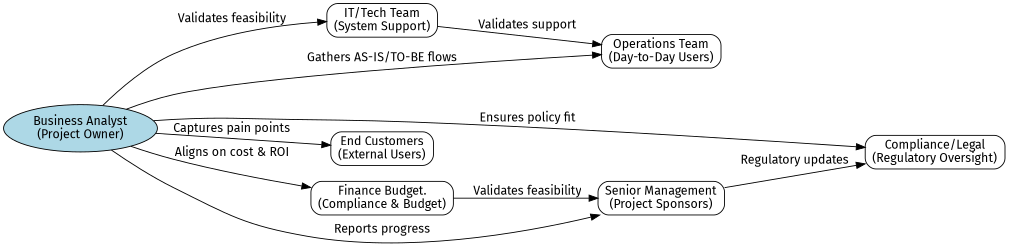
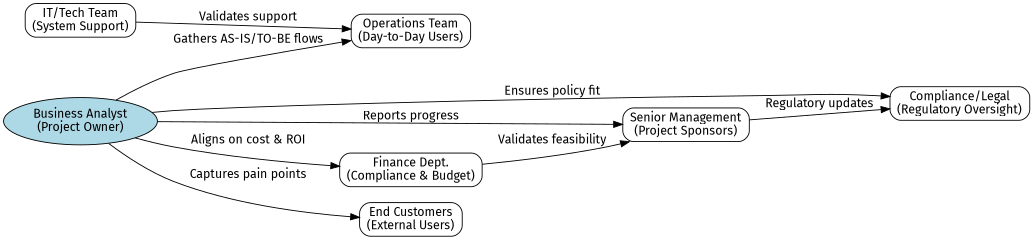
(202, 43) -> none
(382, 198) -> (411, 170)
